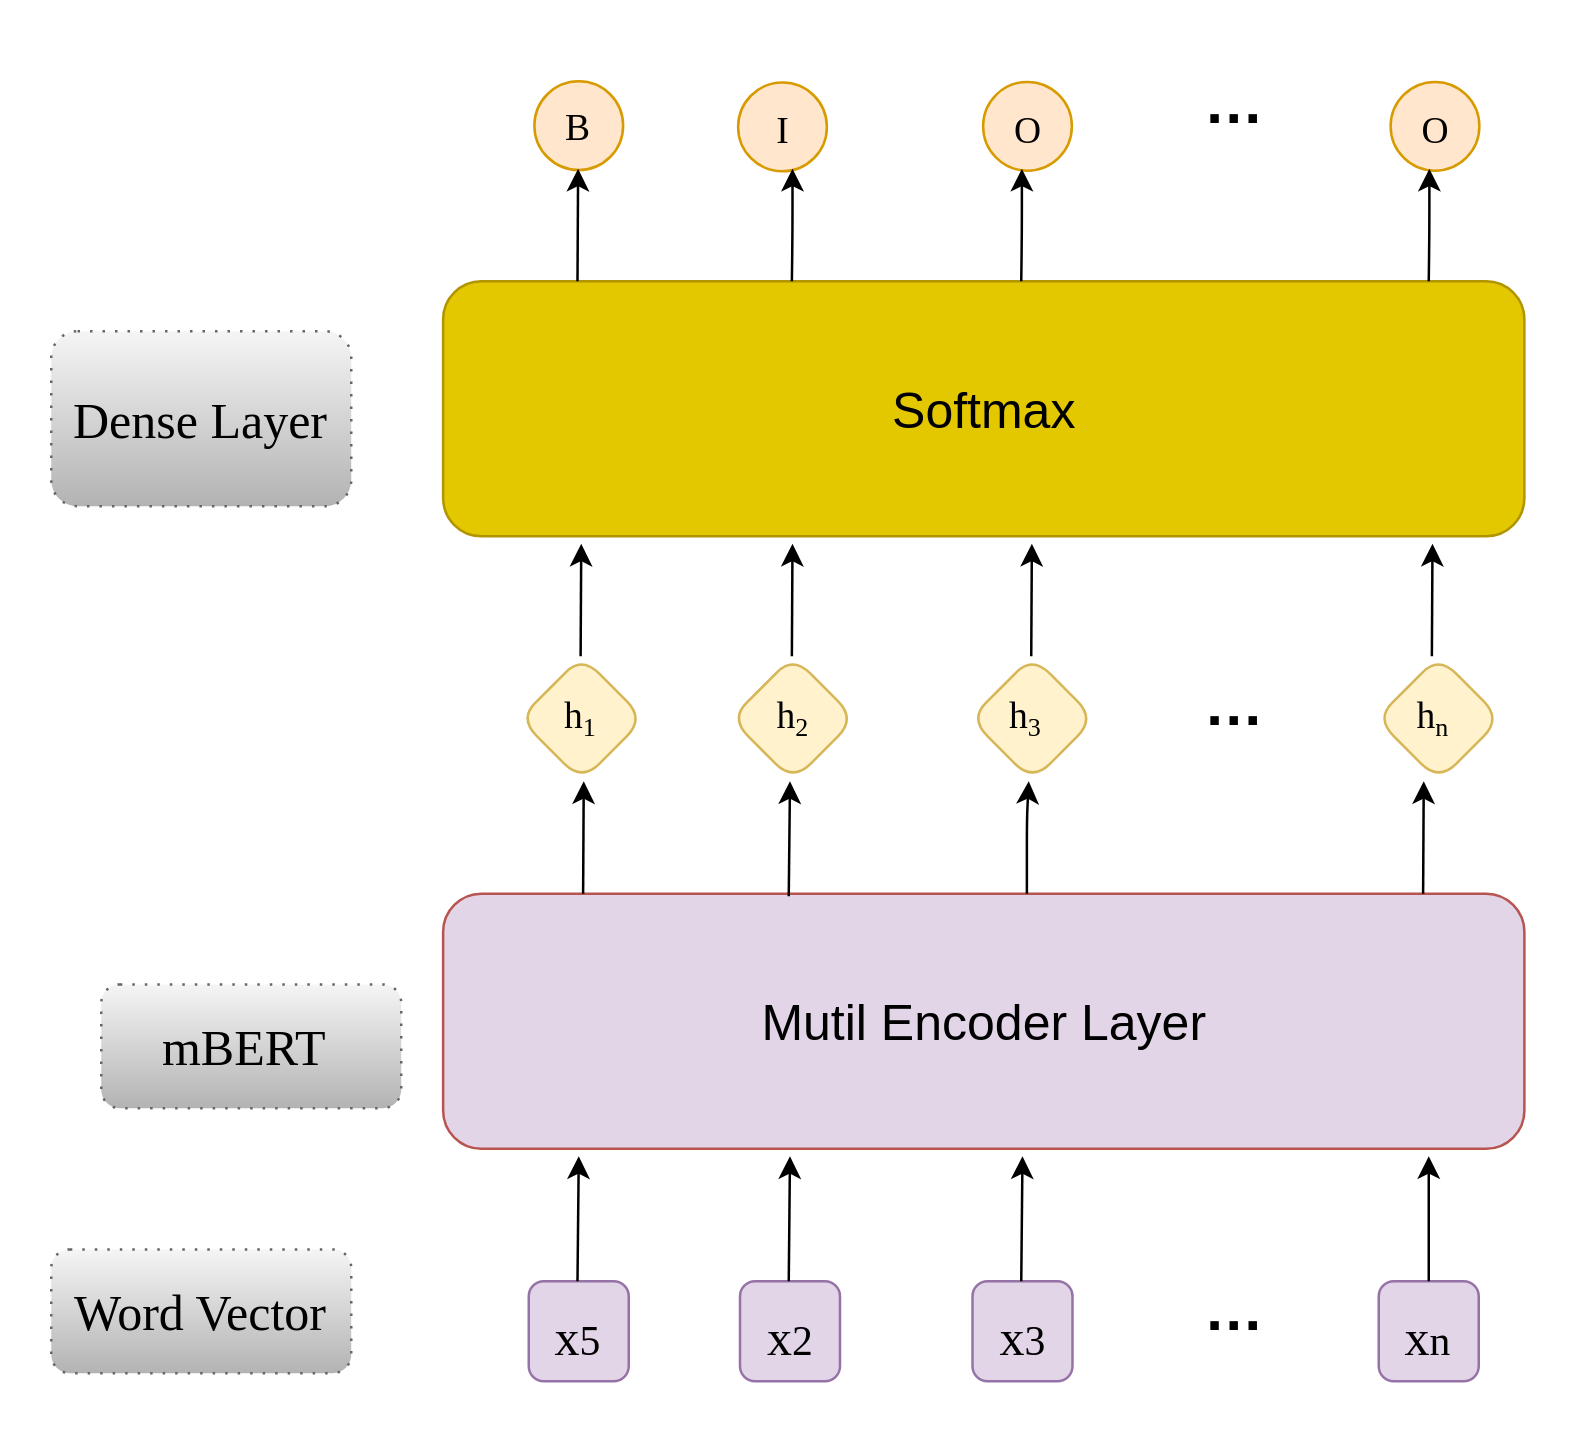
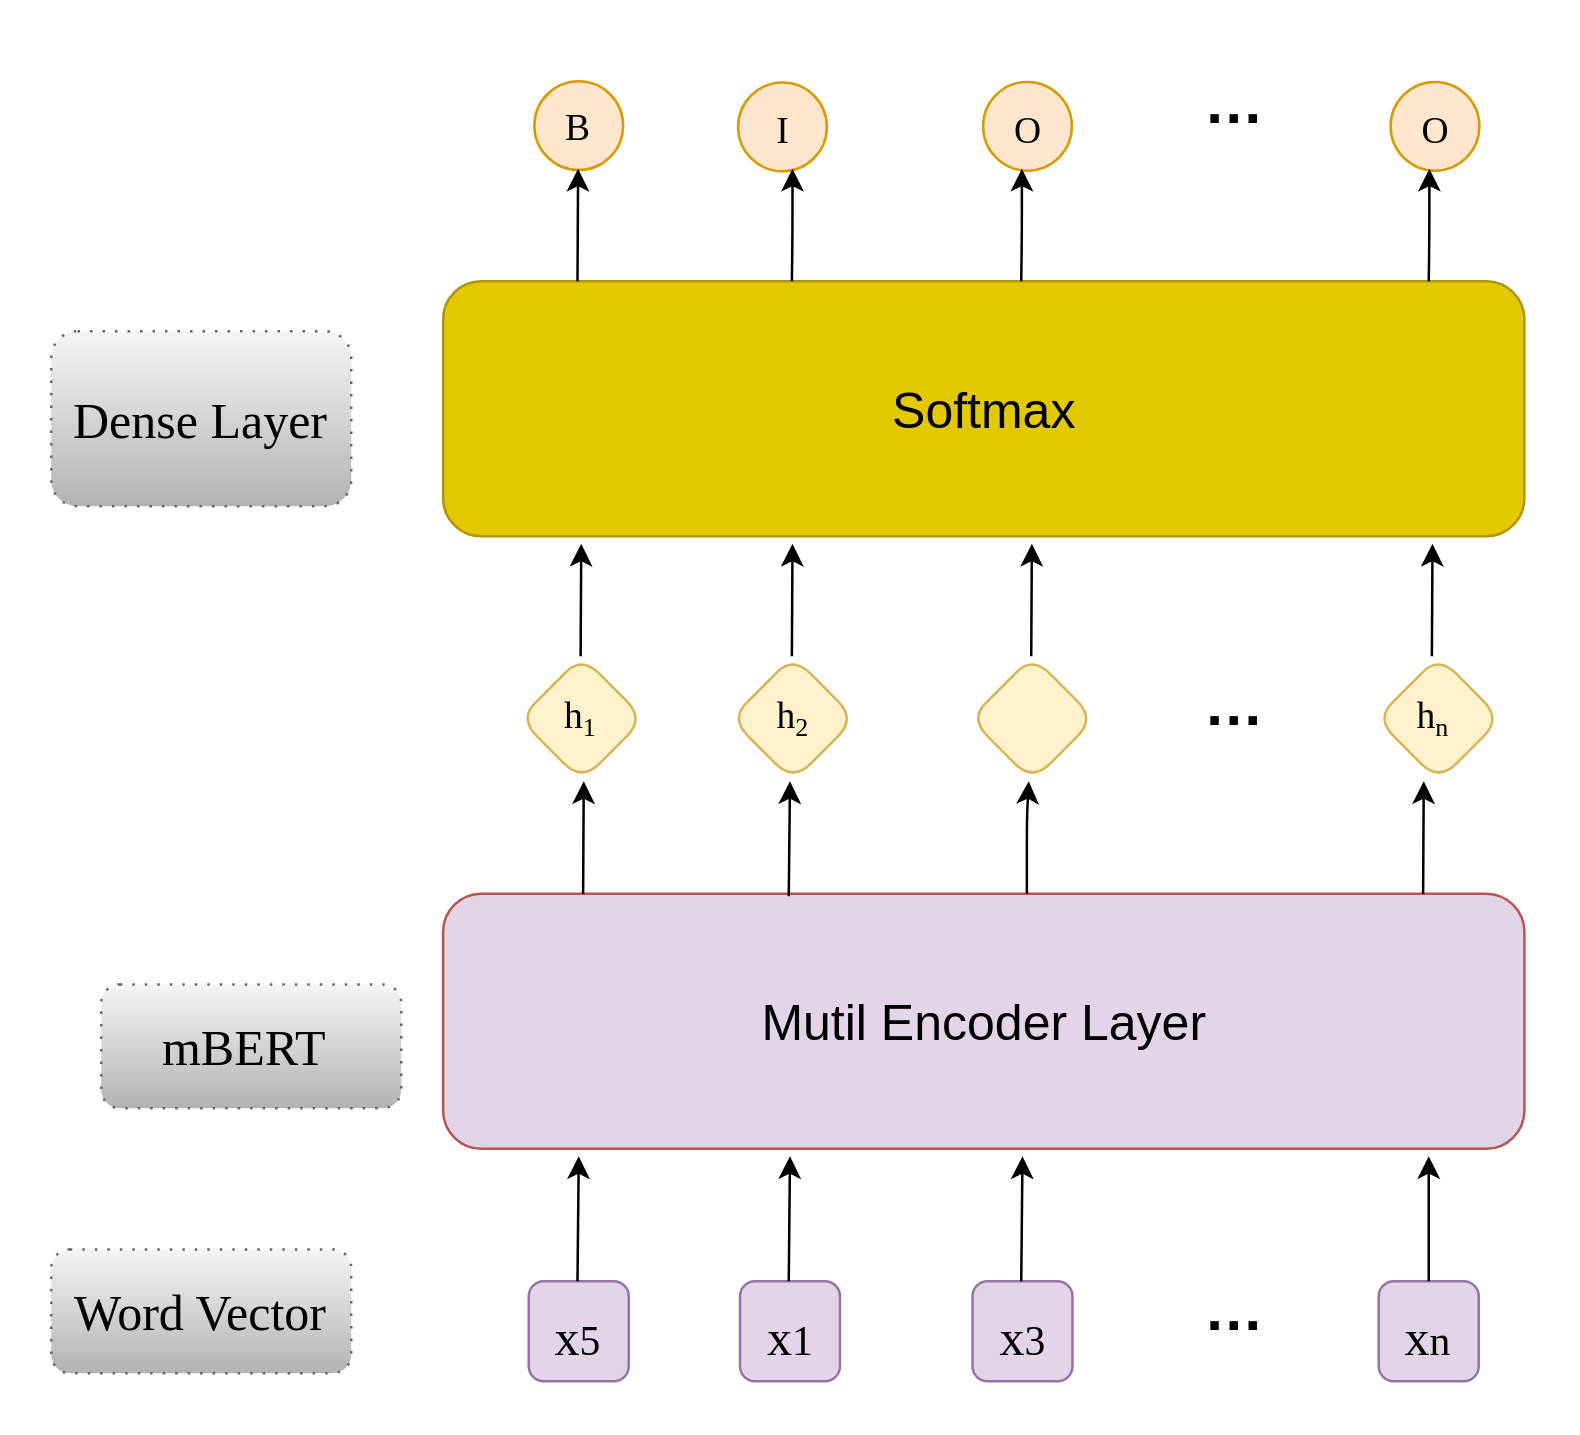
(1026, 719) -> none
(791, 1331) -> (791, 1331)
